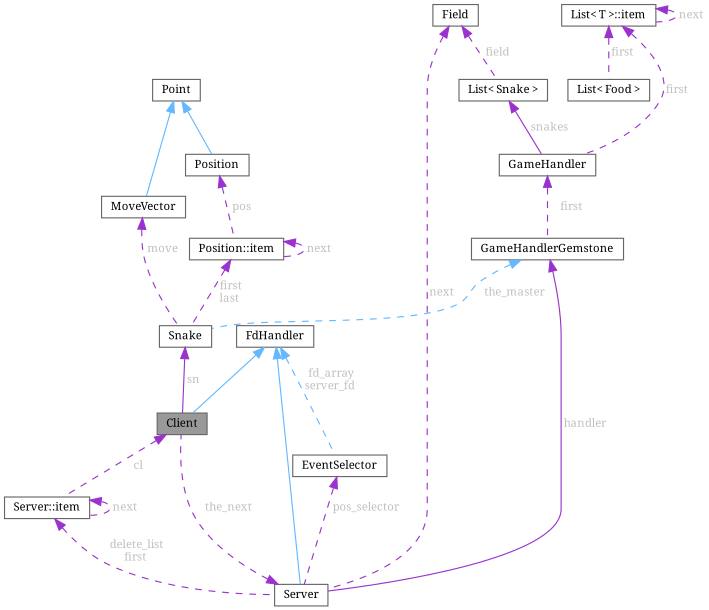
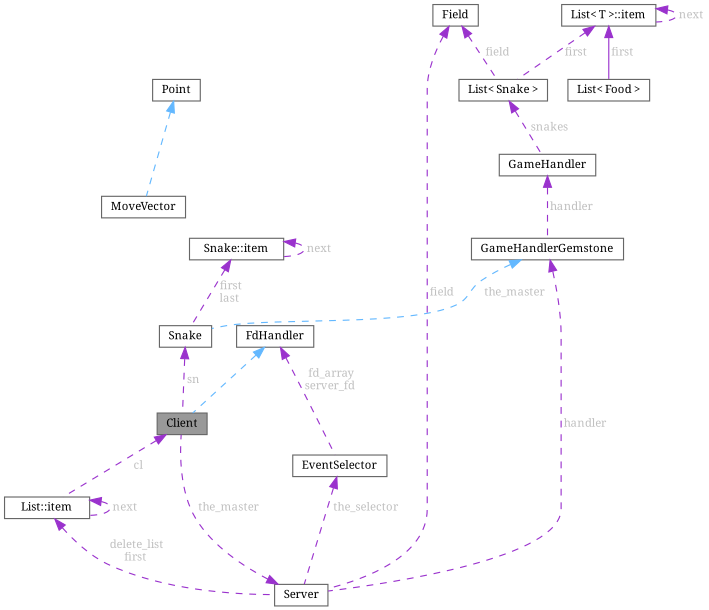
(609, 58) -> (609, 58)
(655, 107) -> (551, 56)
(528, 133) -> (528, 133)
(158, 154) -> (158, 154)
(217, 165) -> none
(570, 207) -> (570, 207)
(237, 249) -> (237, 249)
(152, 280) -> none
(441, 293) -> (441, 293)
(224, 384) -> (224, 384)
(184, 386) -> (184, 386)
(311, 406) -> (311, 406)
(289, 472) -> none
(47, 508) -> (47, 508)
(228, 508) -> (228, 508)
(365, 508) -> (365, 508)
(558, 517) -> (558, 517)
